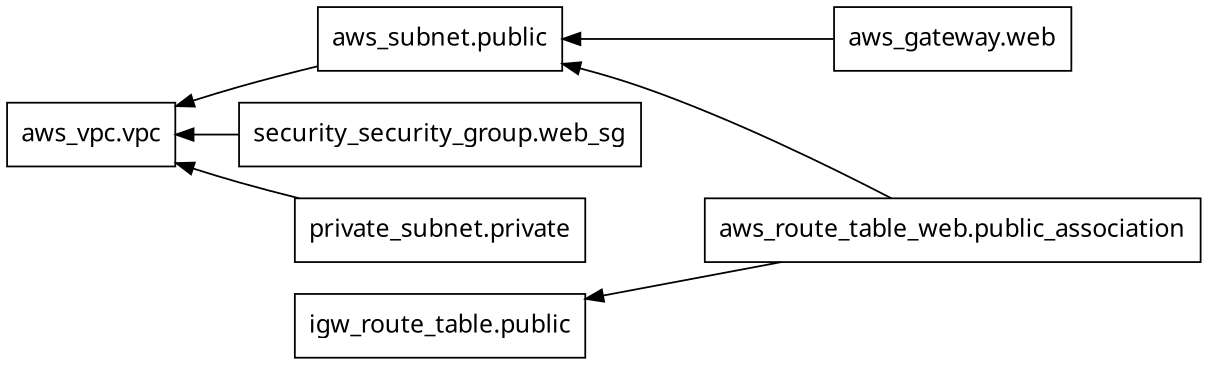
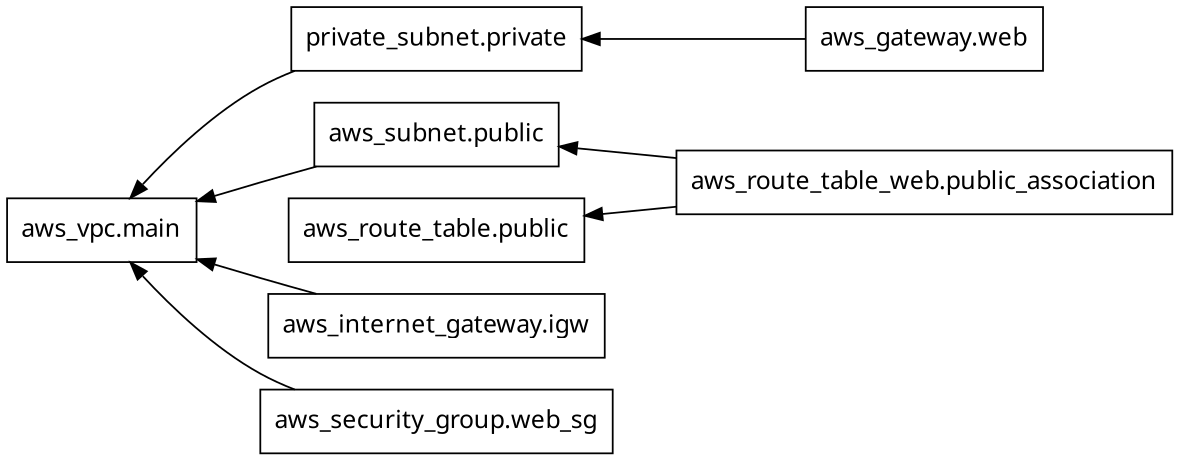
(707, 39) -> (703, 39)
(91, 135) -> (102, 230)
(440, 135) -> (437, 421)
none -> (437, 326)
(440, 326) -> (437, 230)
